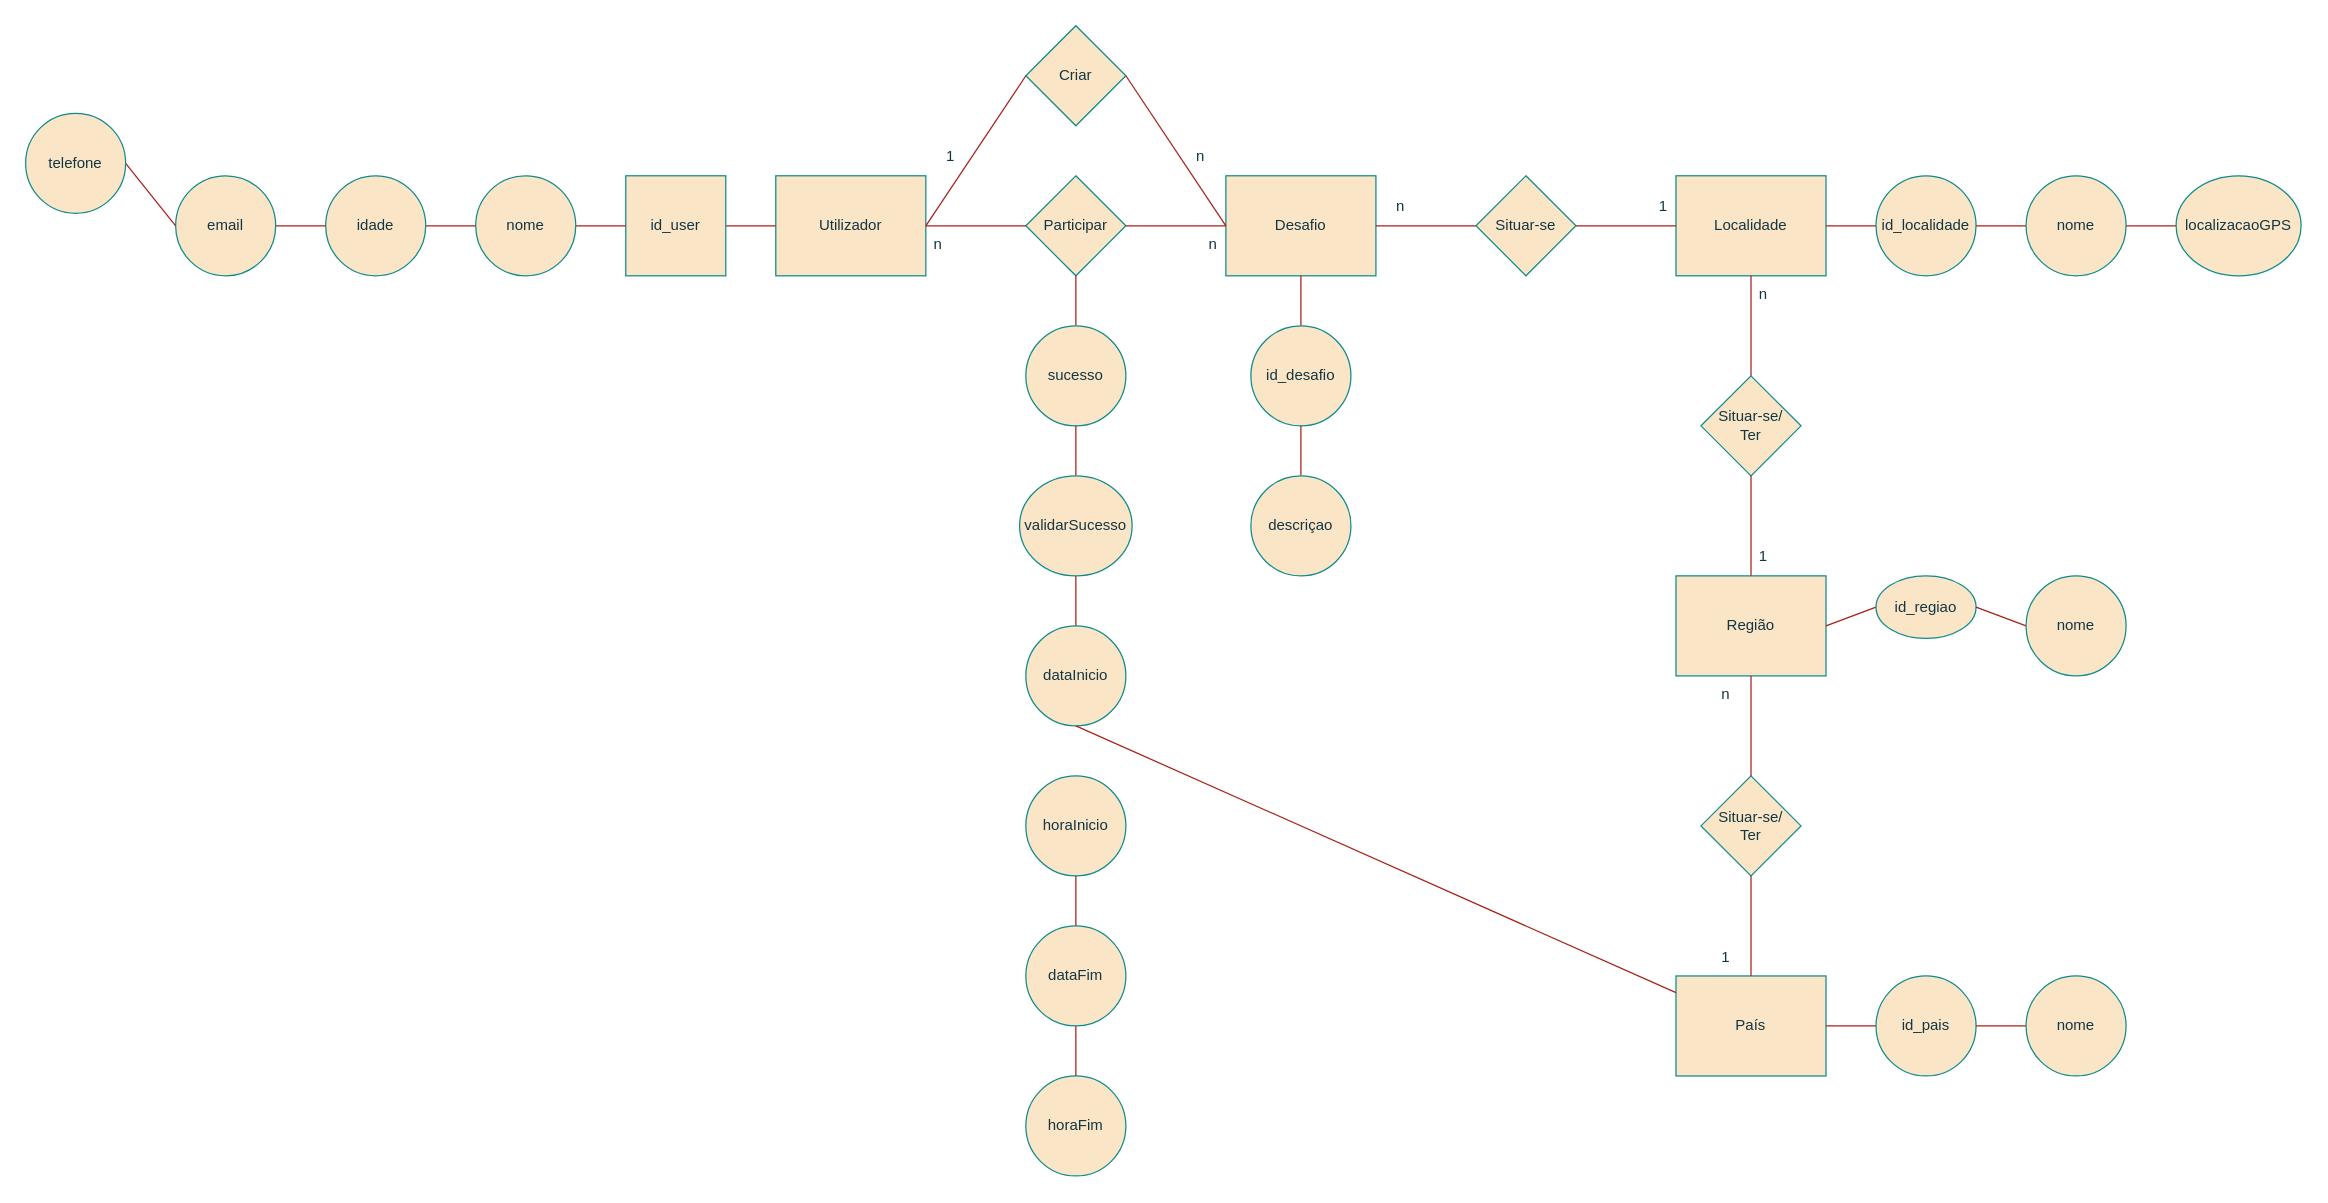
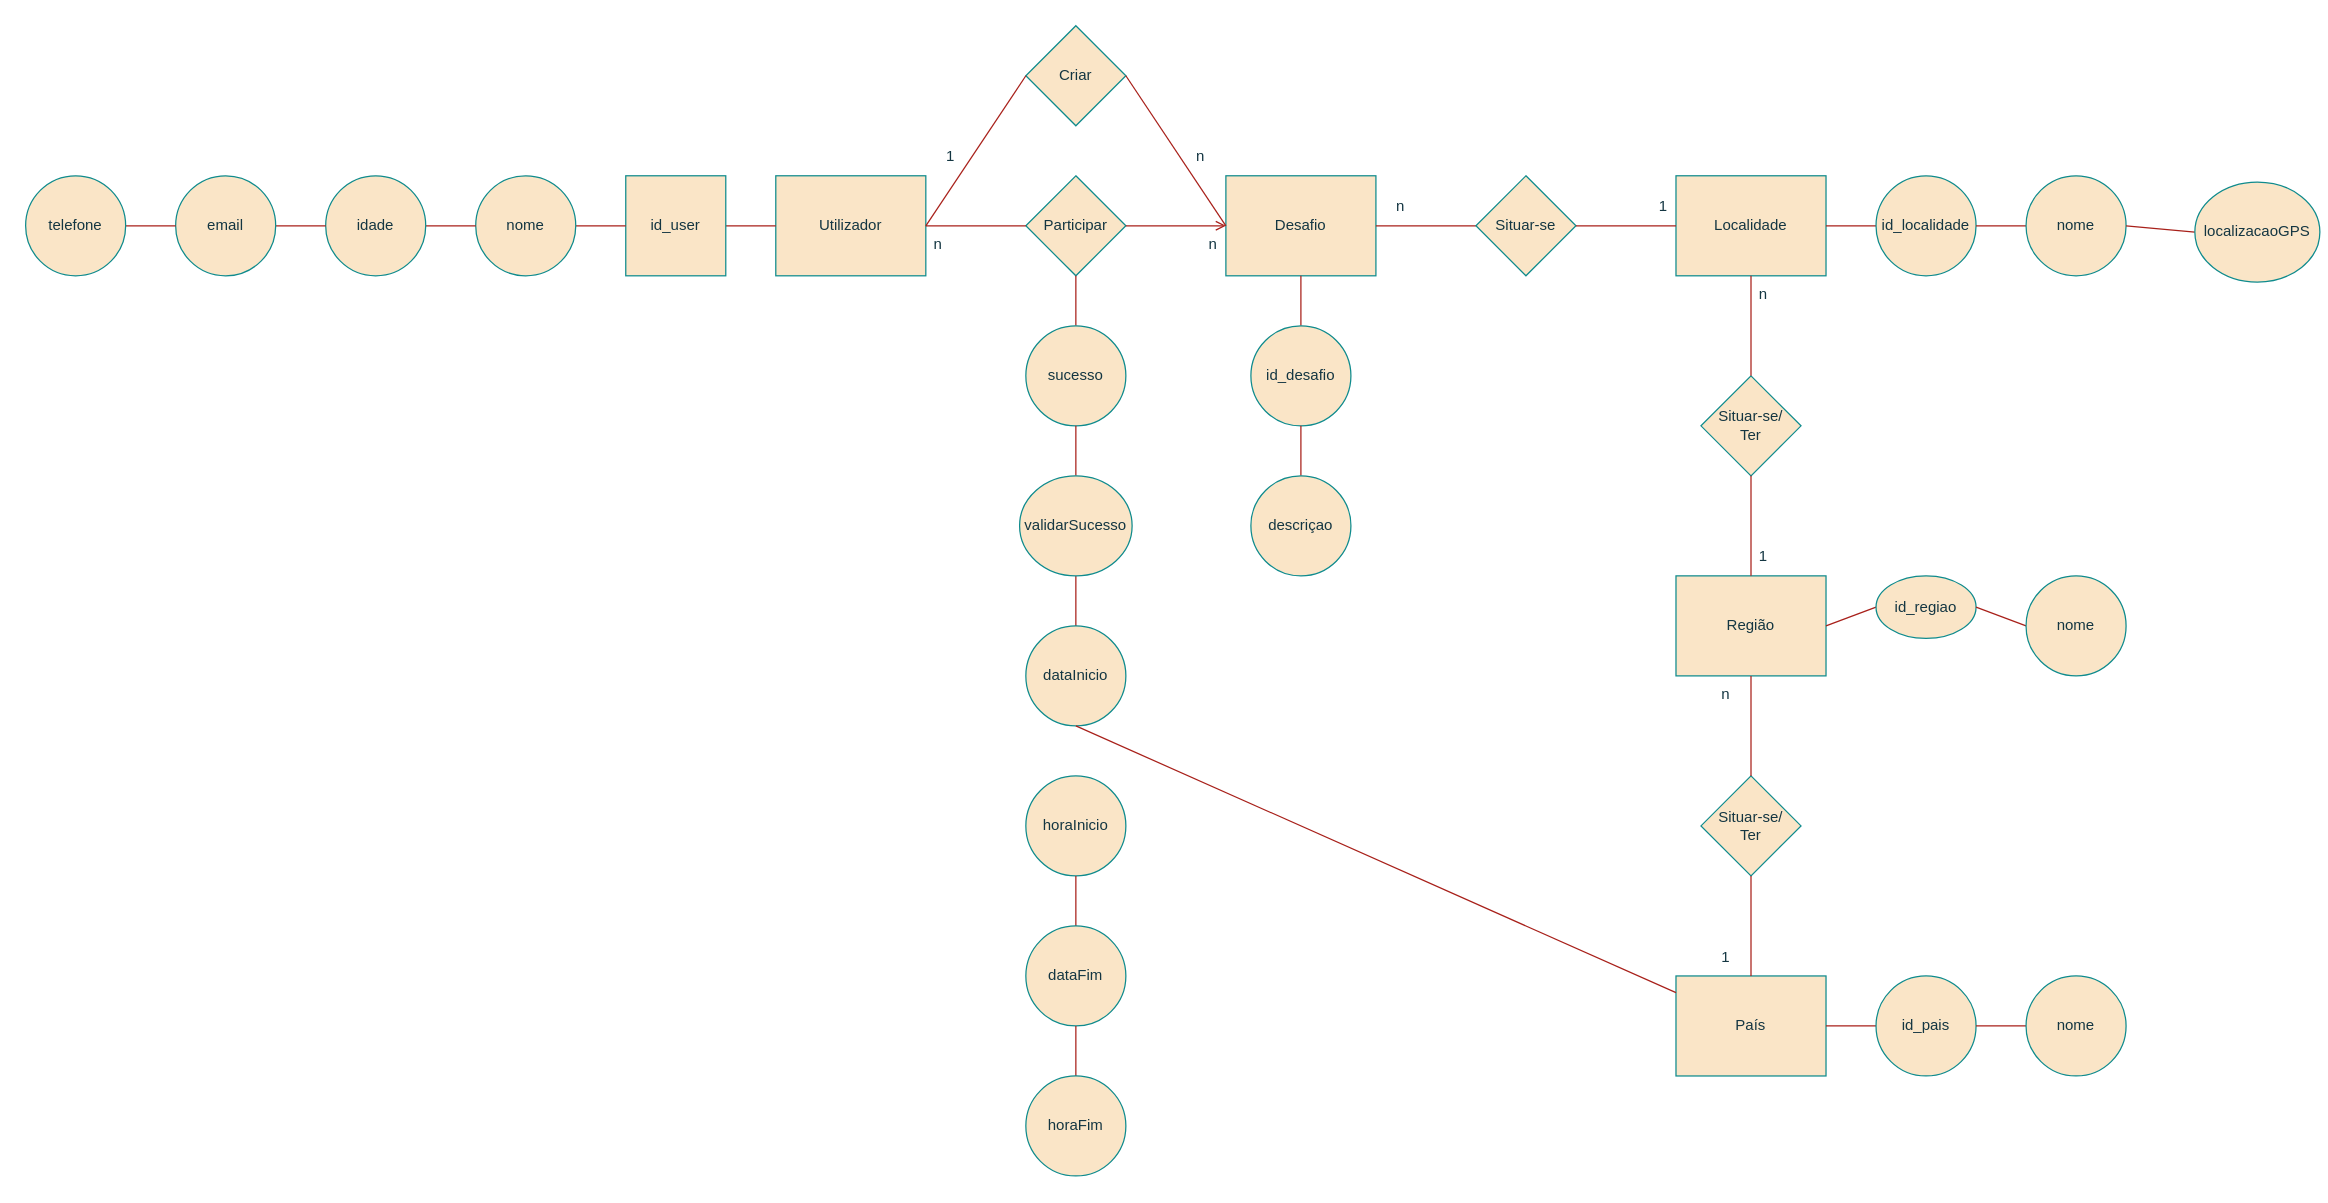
(76, 163) -> (76, 226)
(1219, 226) -> (1218, 226)
(2238, 226) -> (2257, 232)
